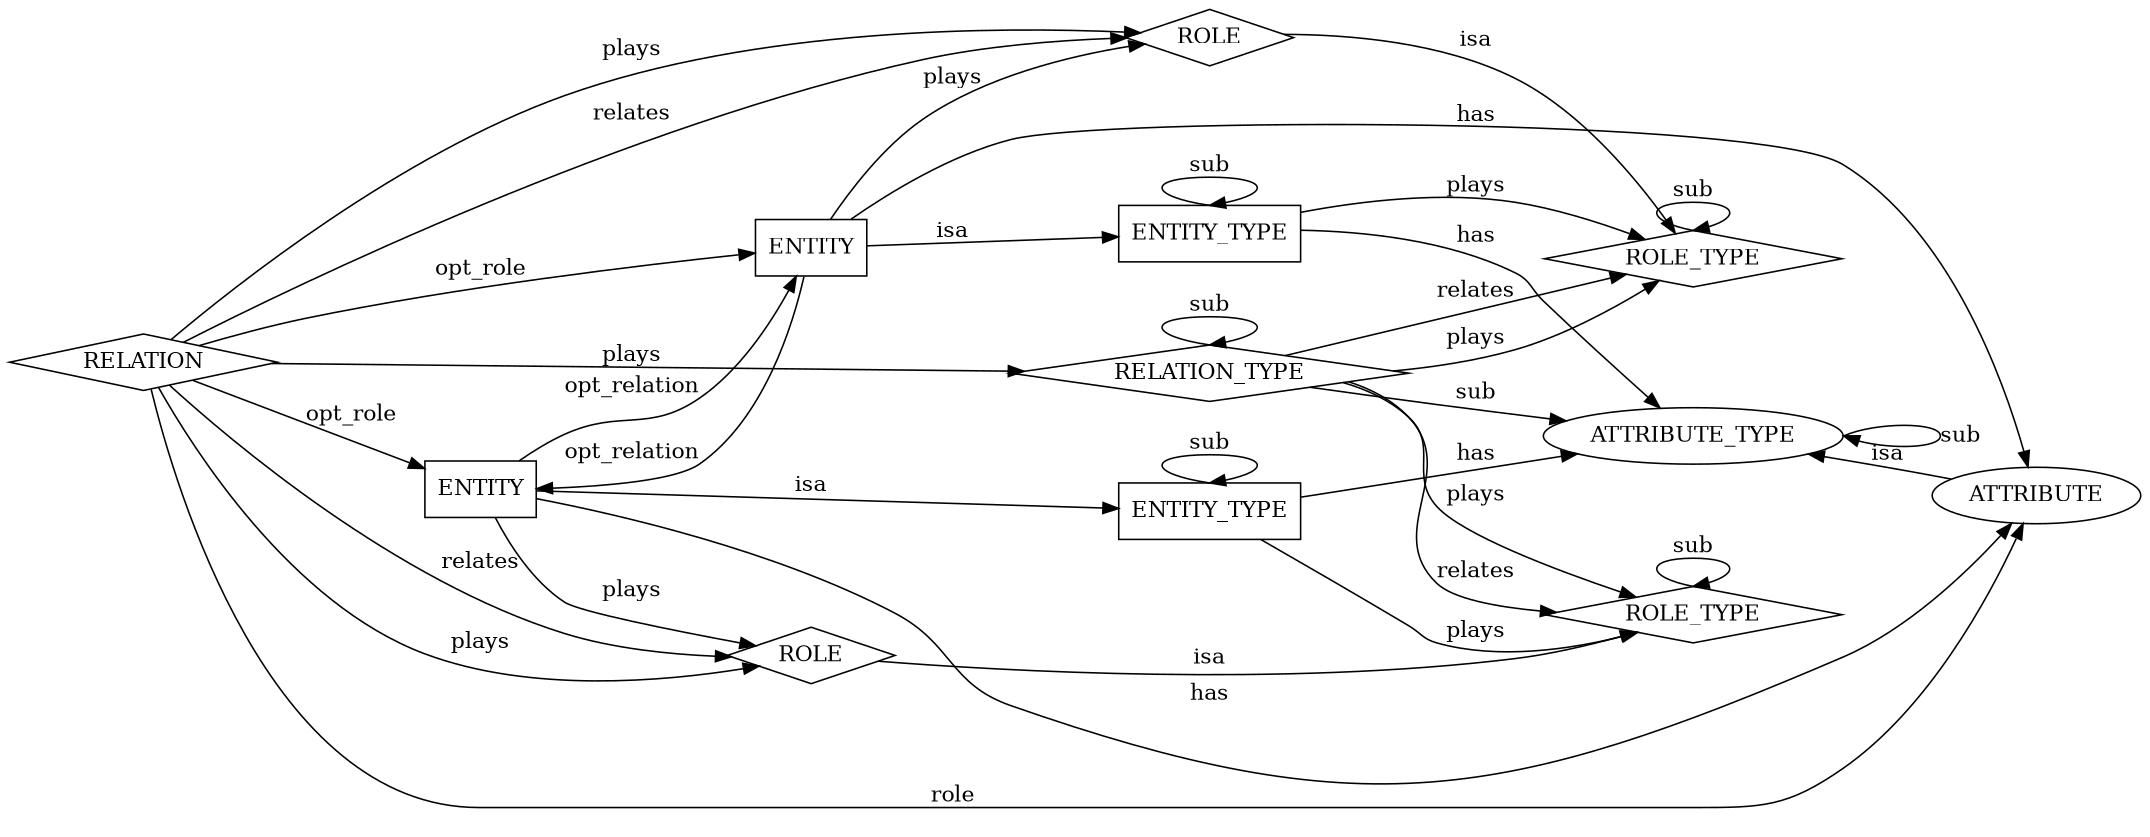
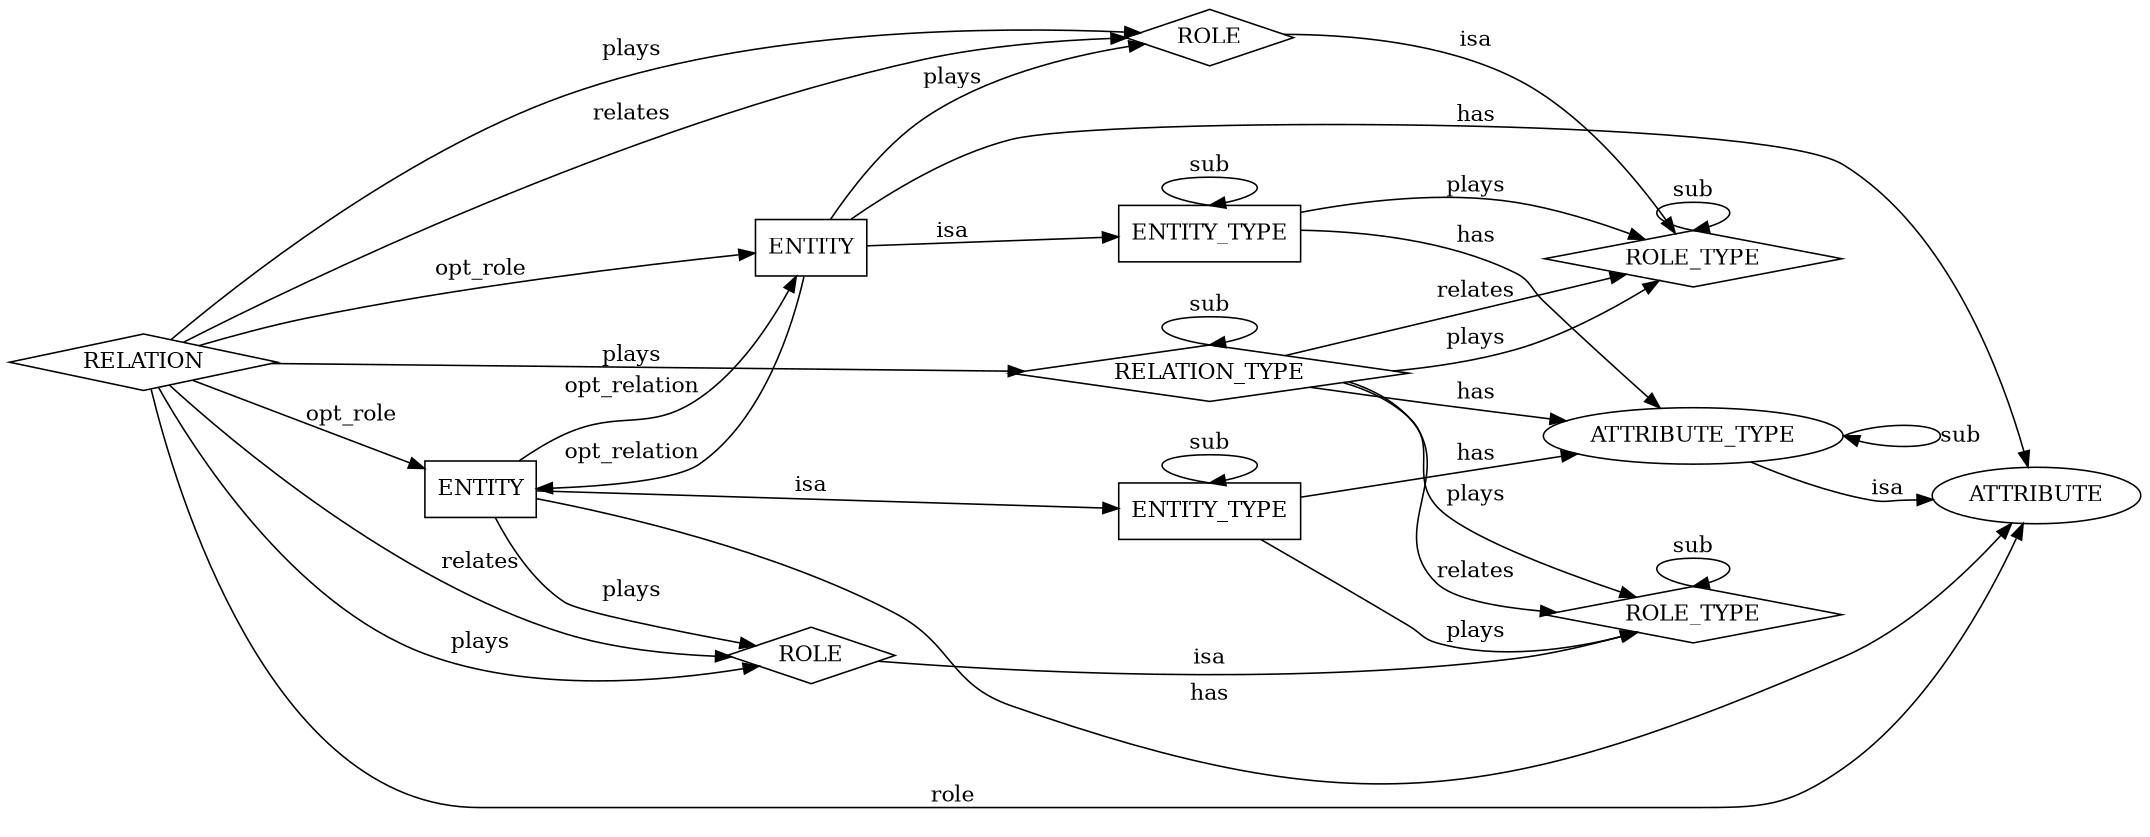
(1476, 393) -> (1476, 393)
(1888, 468) -> (1832, 491)
